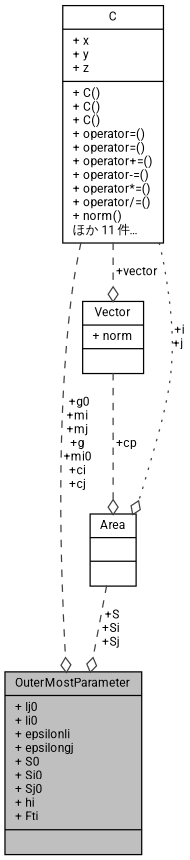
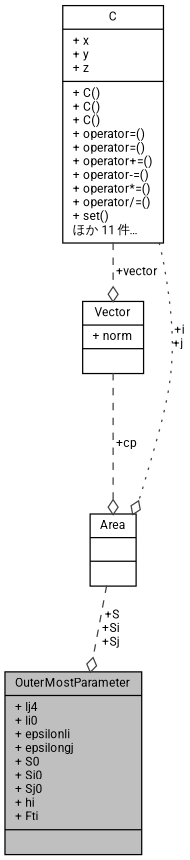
(98, 216) -> (91, 216)
(61, 449) -> none
(27, 707) -> (27, 707)
